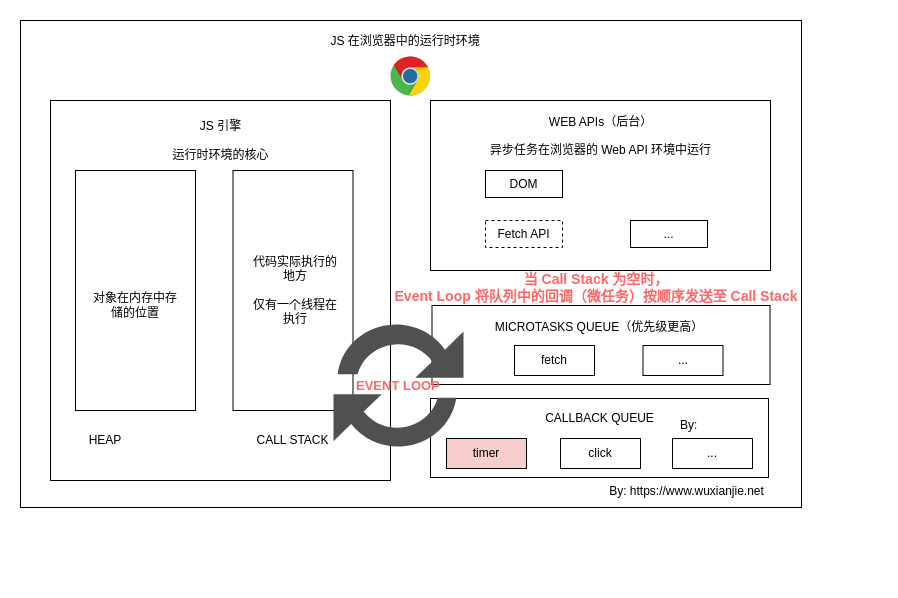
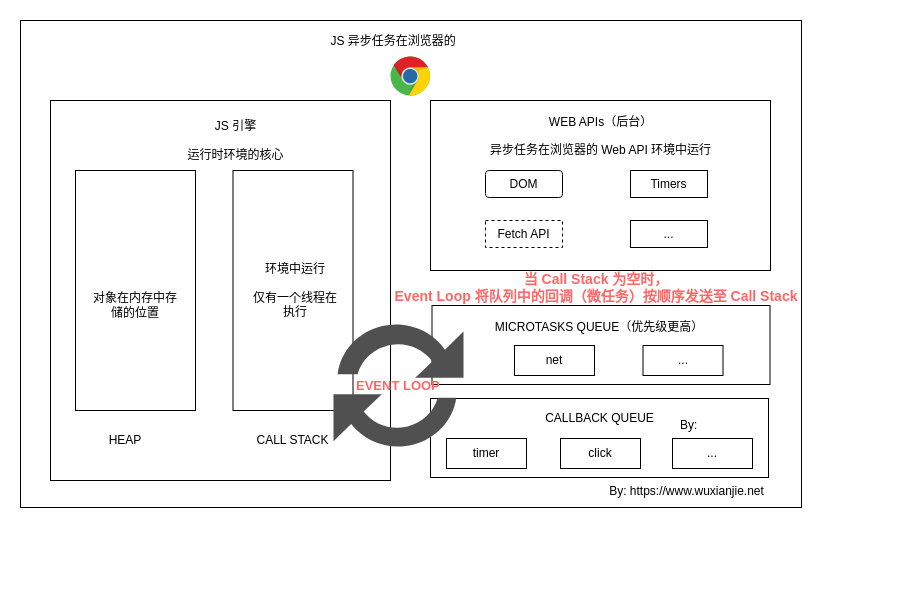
(405, 41) -> (393, 41)
(221, 141) -> (236, 141)
(524, 184) -> (524, 184)
none -> (669, 184)
(296, 291) -> (296, 291)
(555, 361) -> (555, 361)
(106, 441) -> (126, 441)
(487, 454) -> (487, 454)
